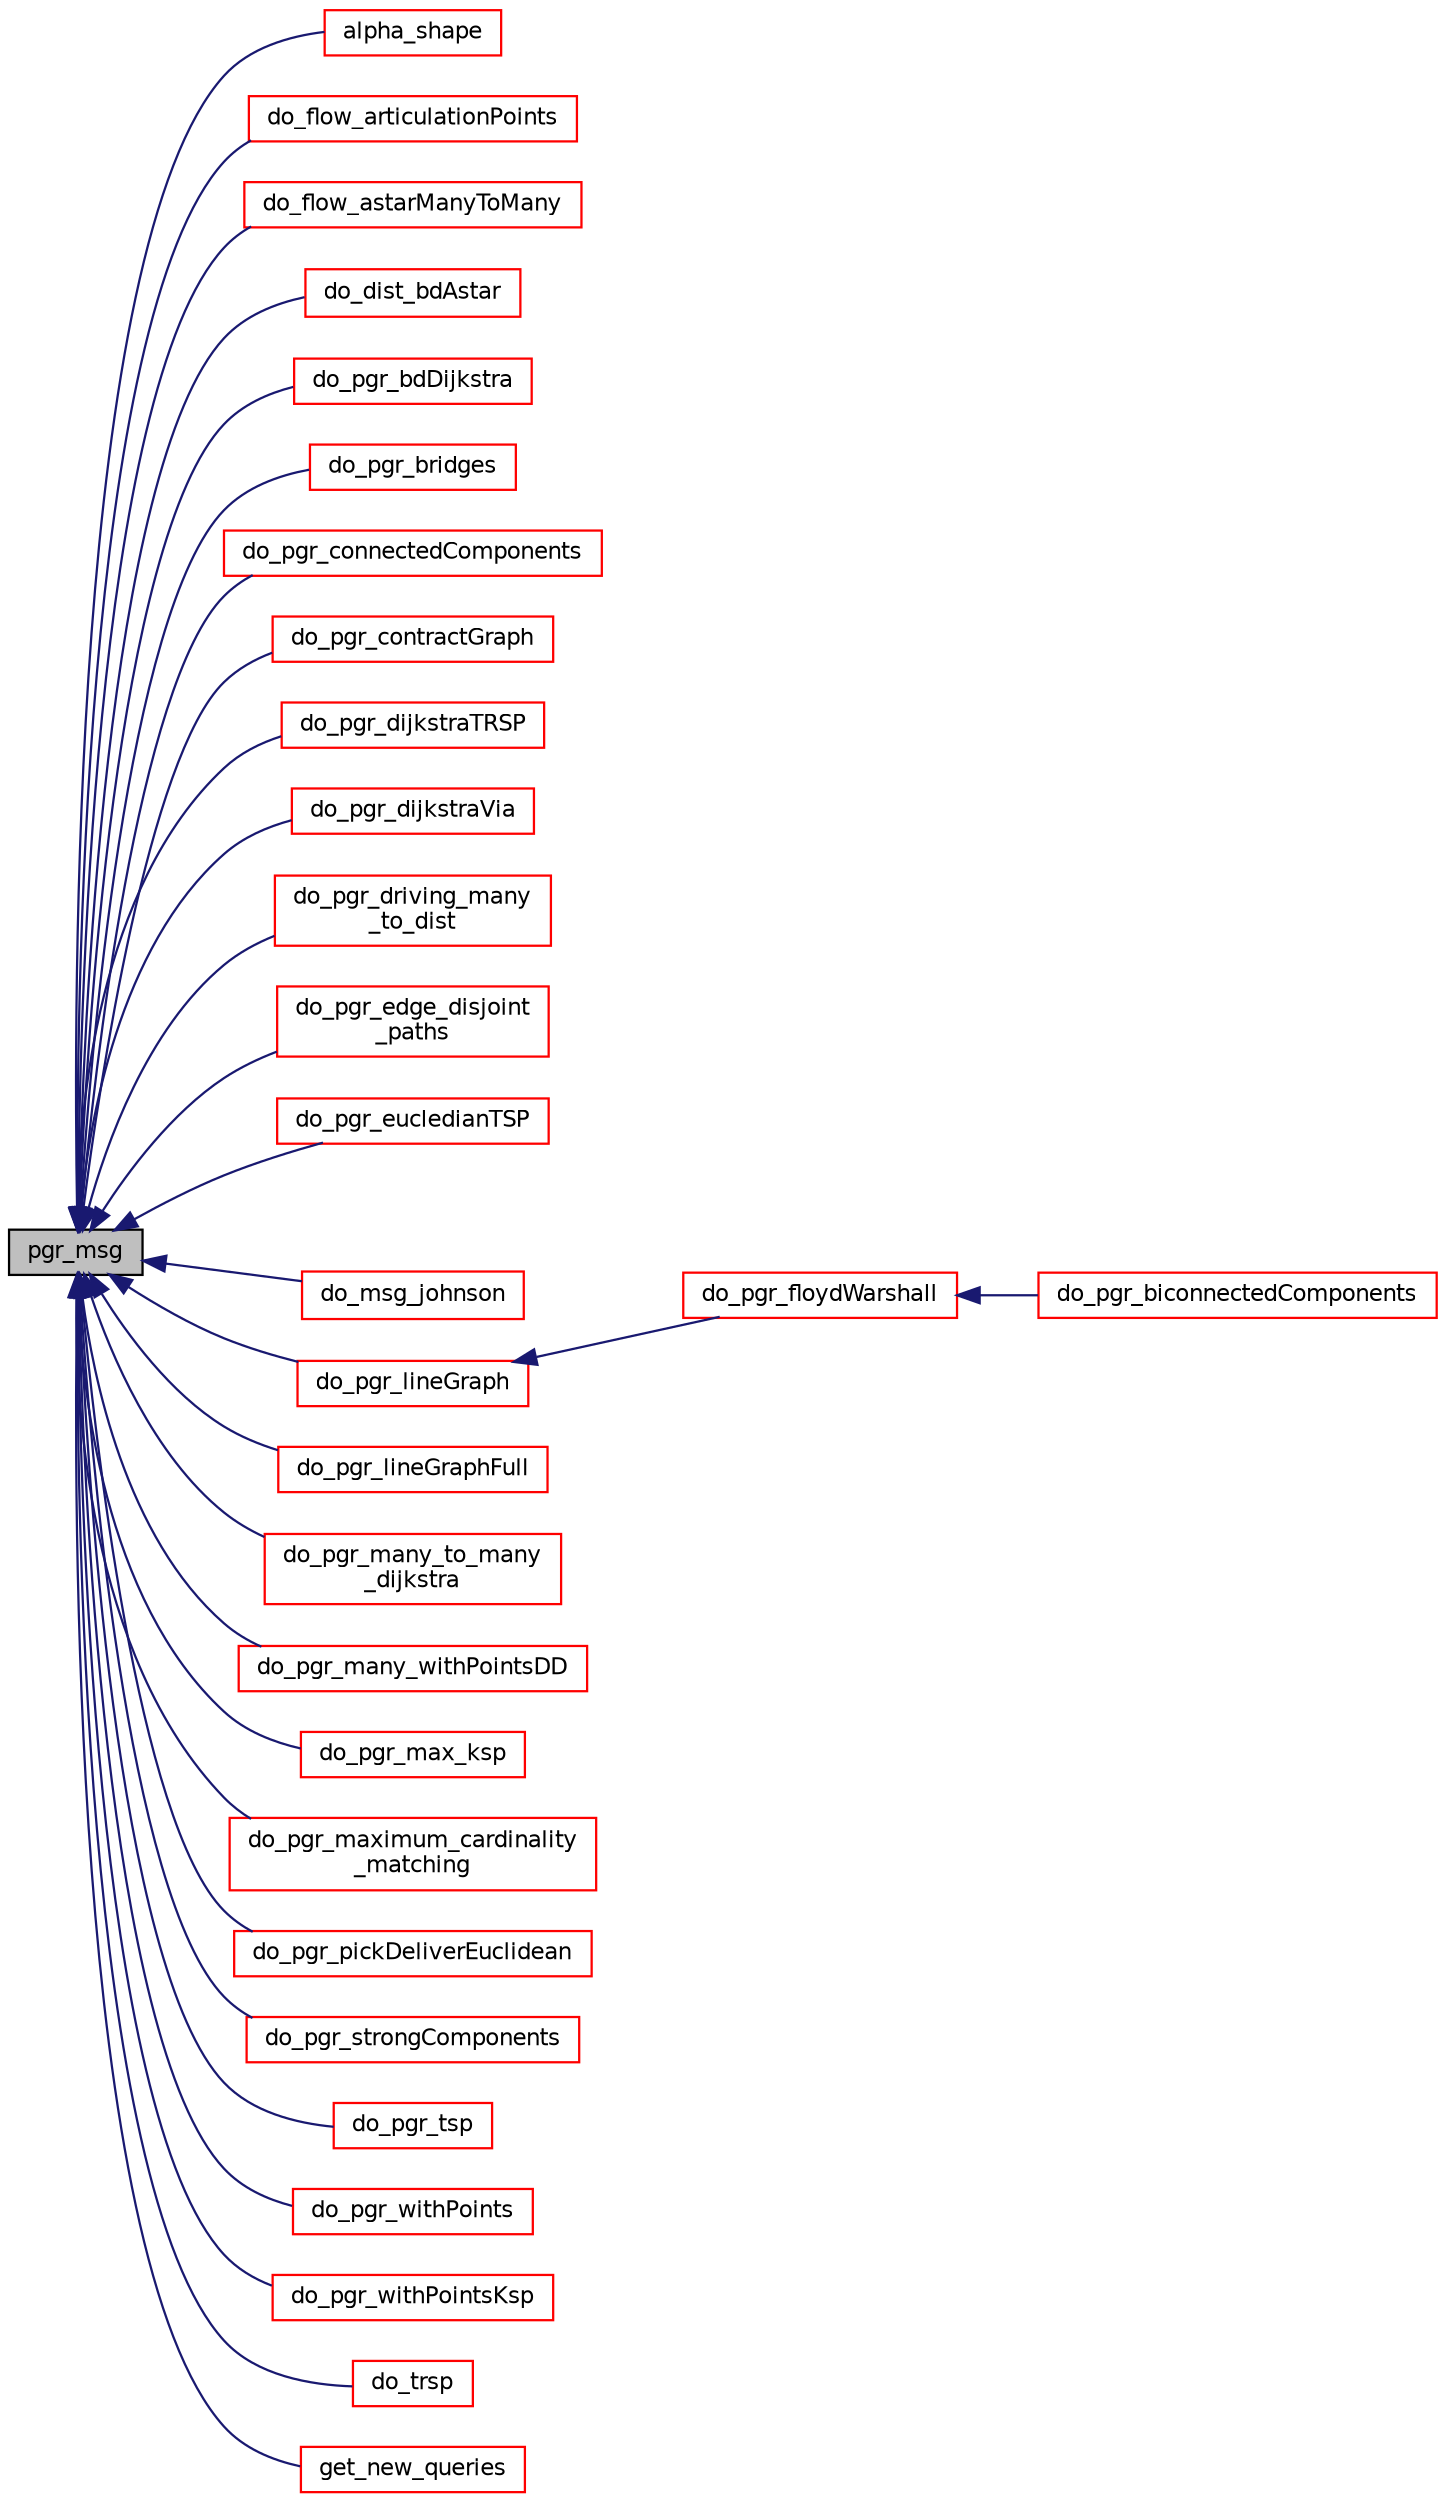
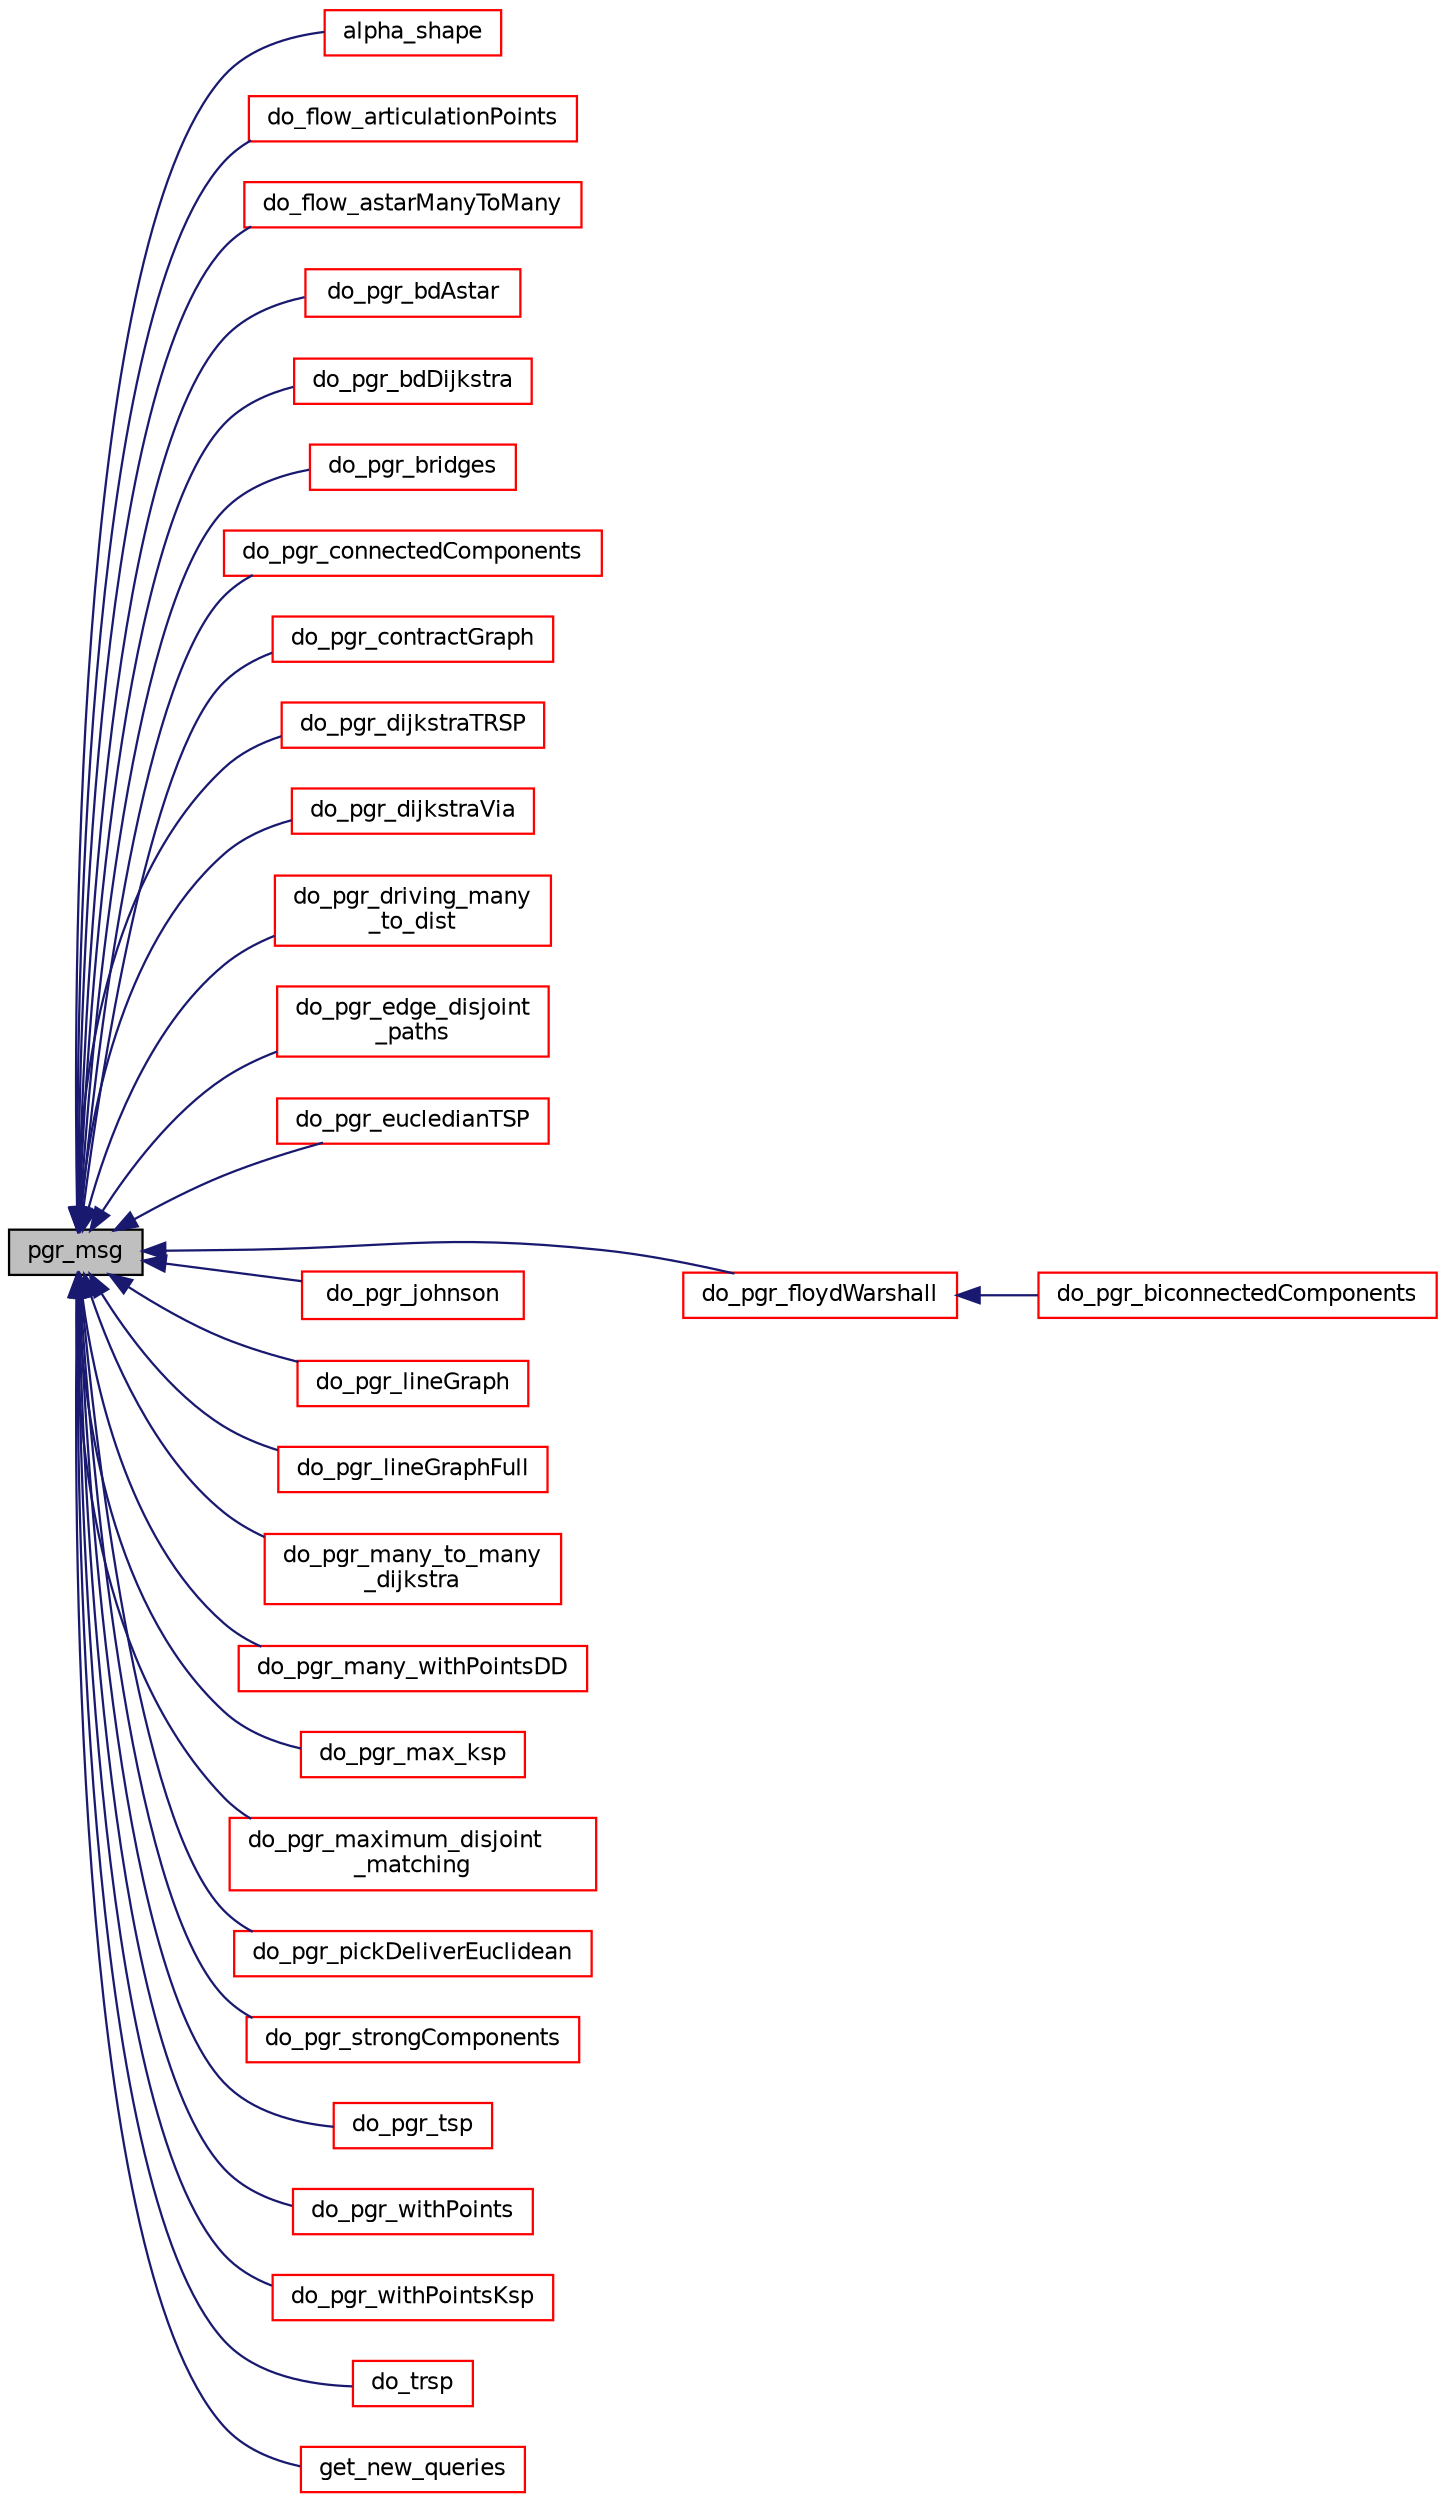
(413, 293) -> (413, 293)
(413, 1295) -> (413, 1295)
(628, 1337) -> (451, 1242)
(413, 1854) -> (413, 1854)
